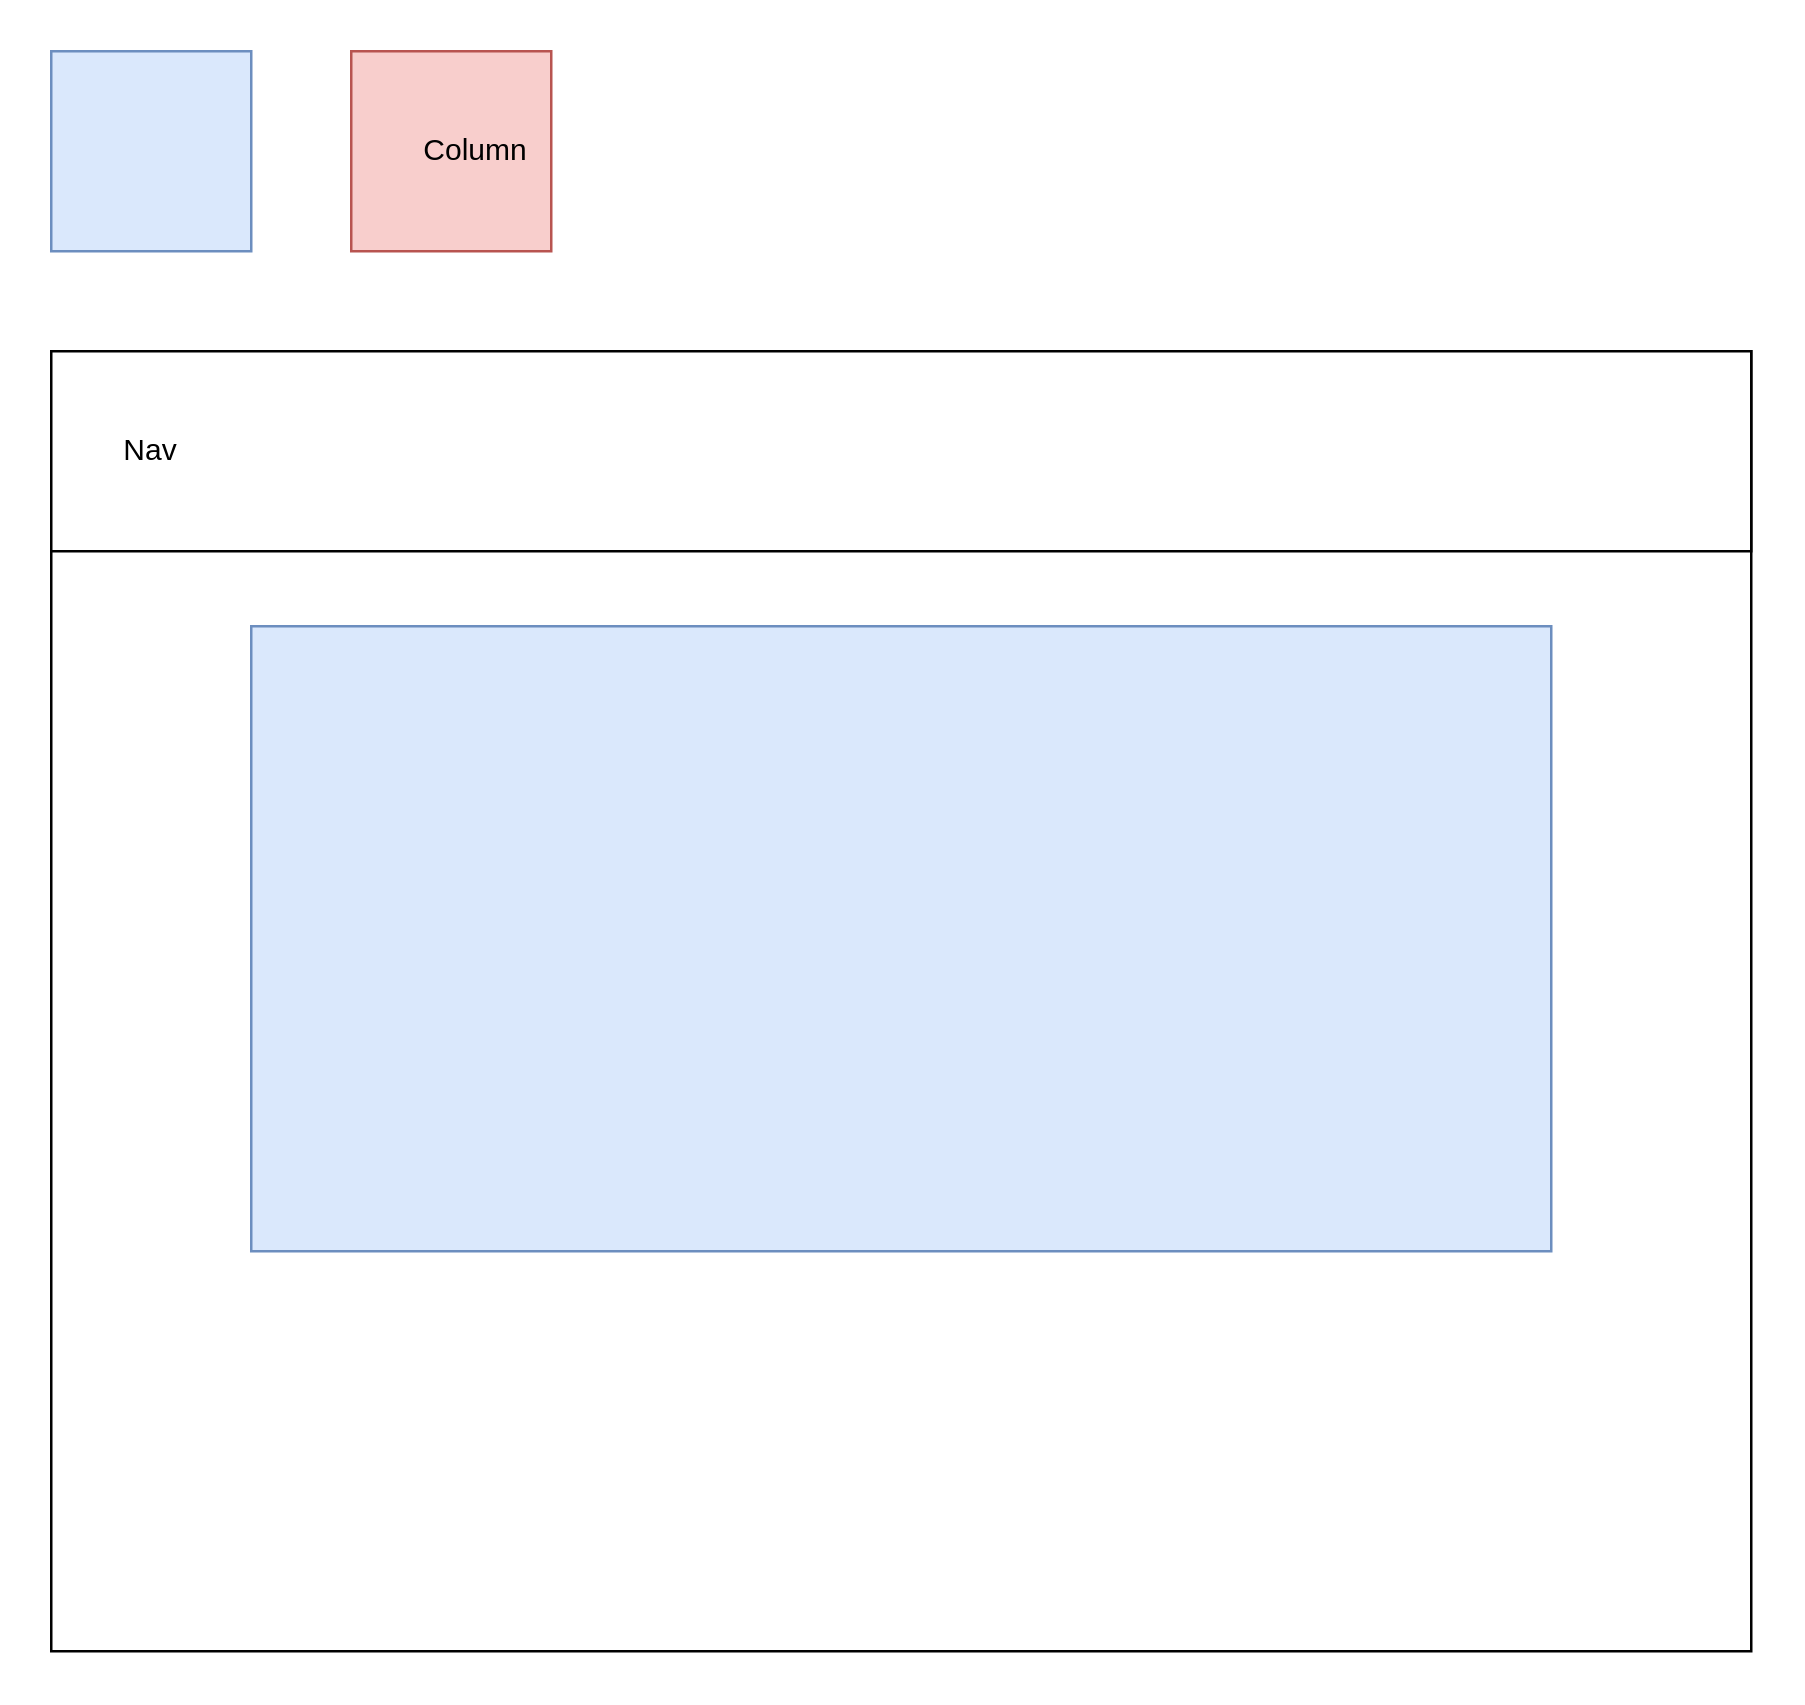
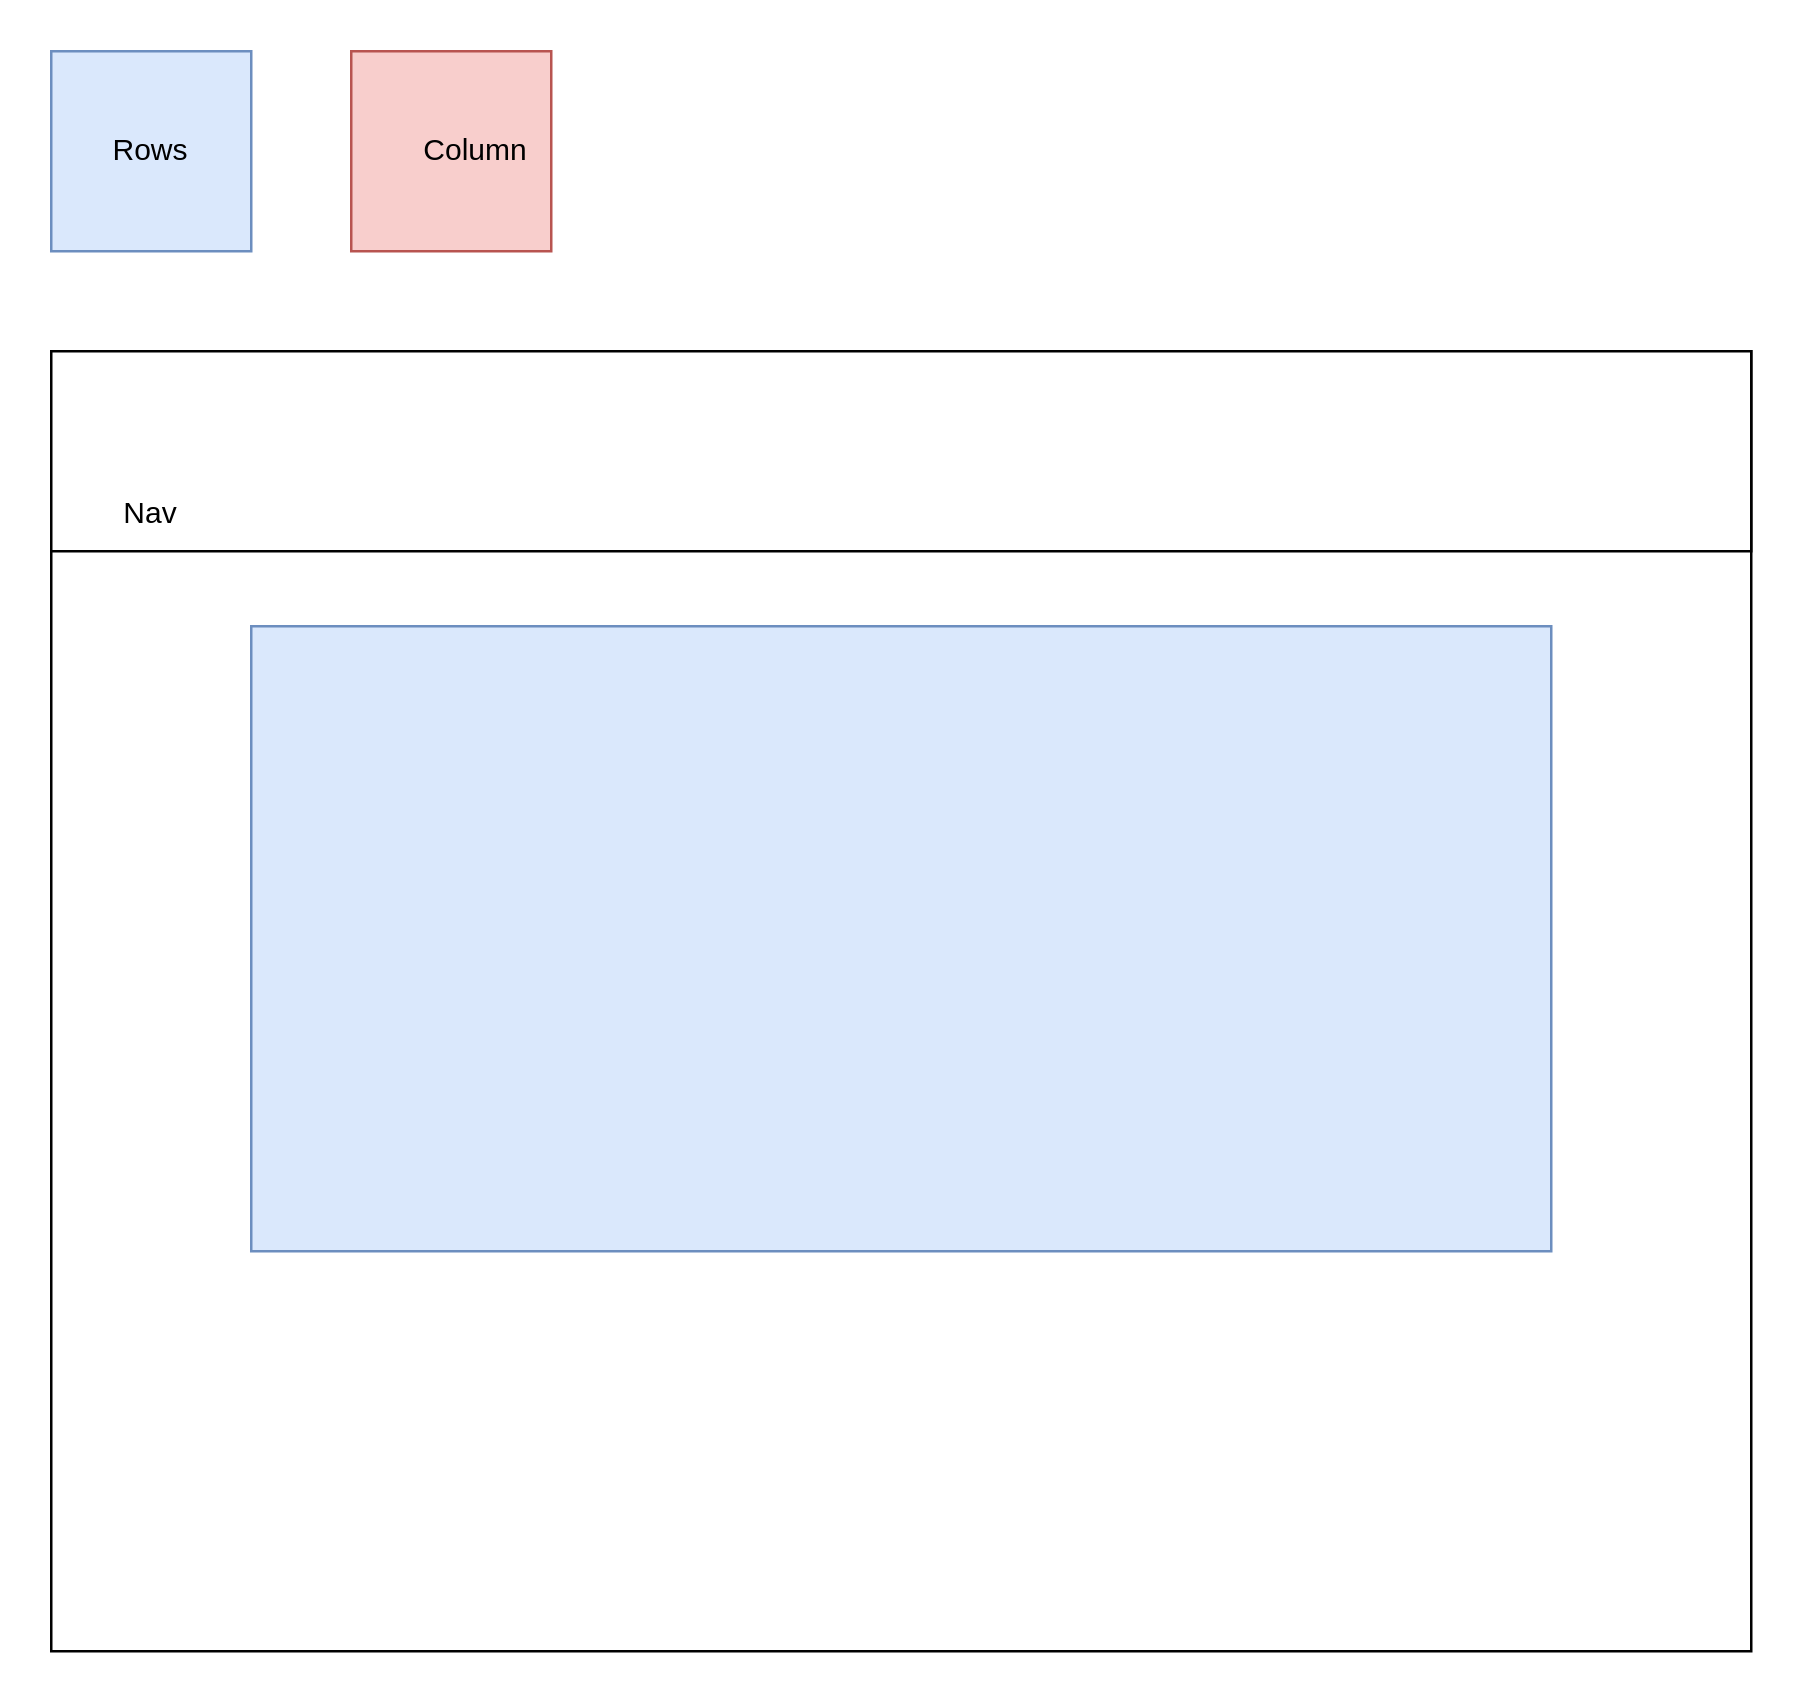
none -> (151, 151)
(151, 451) -> (151, 514)
